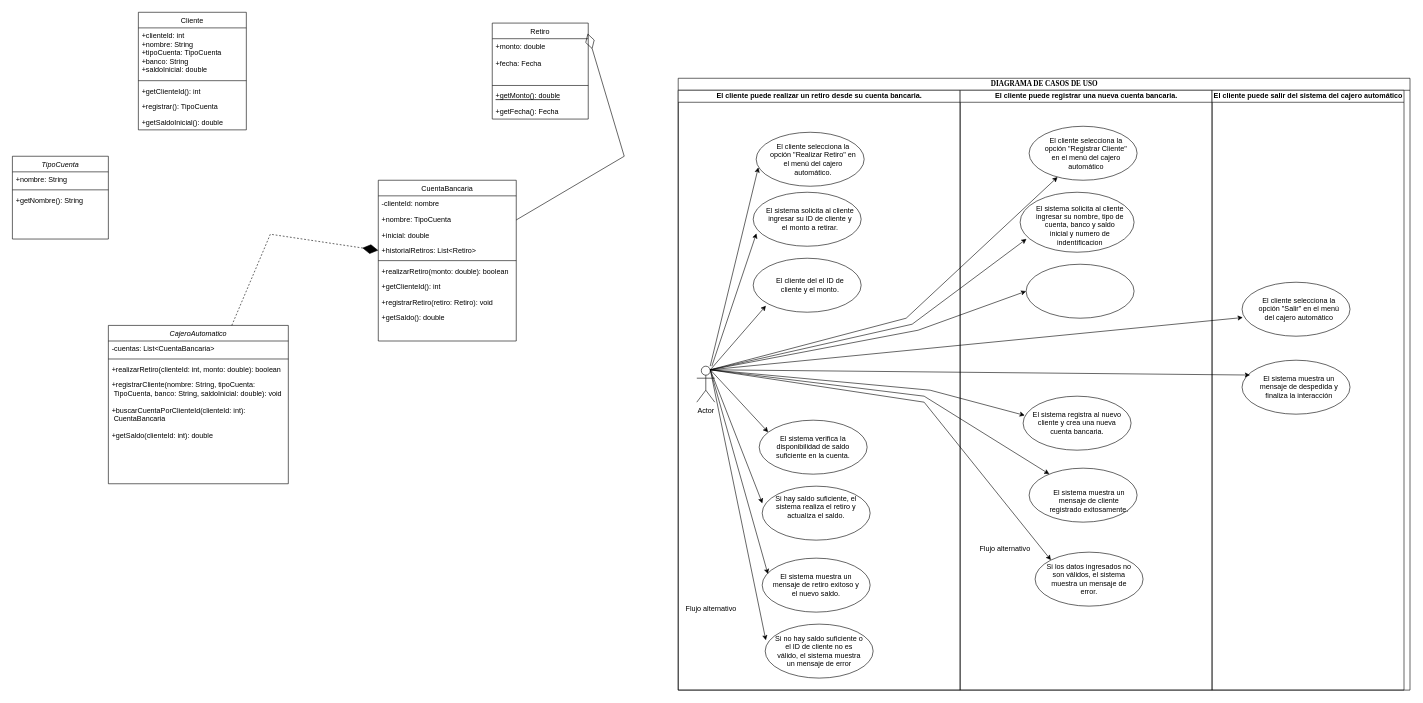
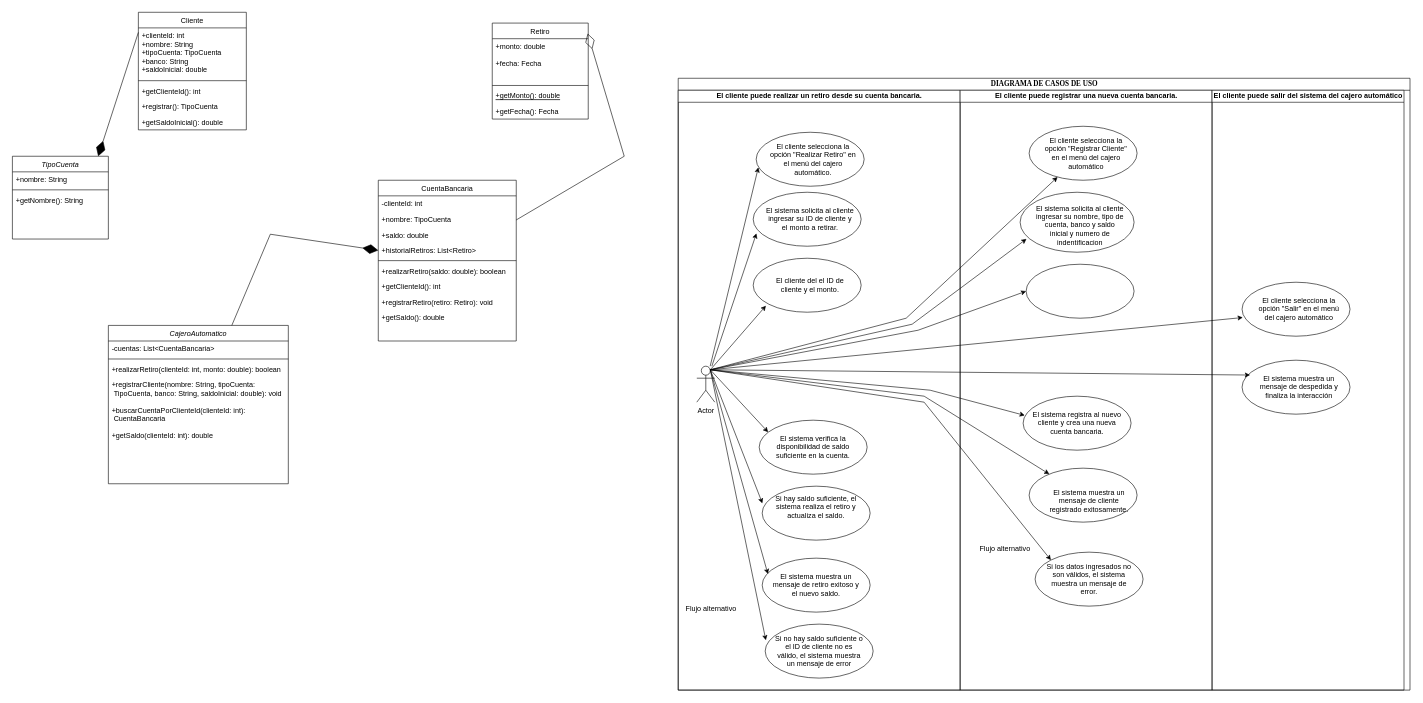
none -> (120, 90)
(414, 204) -> (407, 204)
(407, 235) -> (406, 235)
(269, 237) -> (269, 237)
(452, 271) -> (451, 271)
